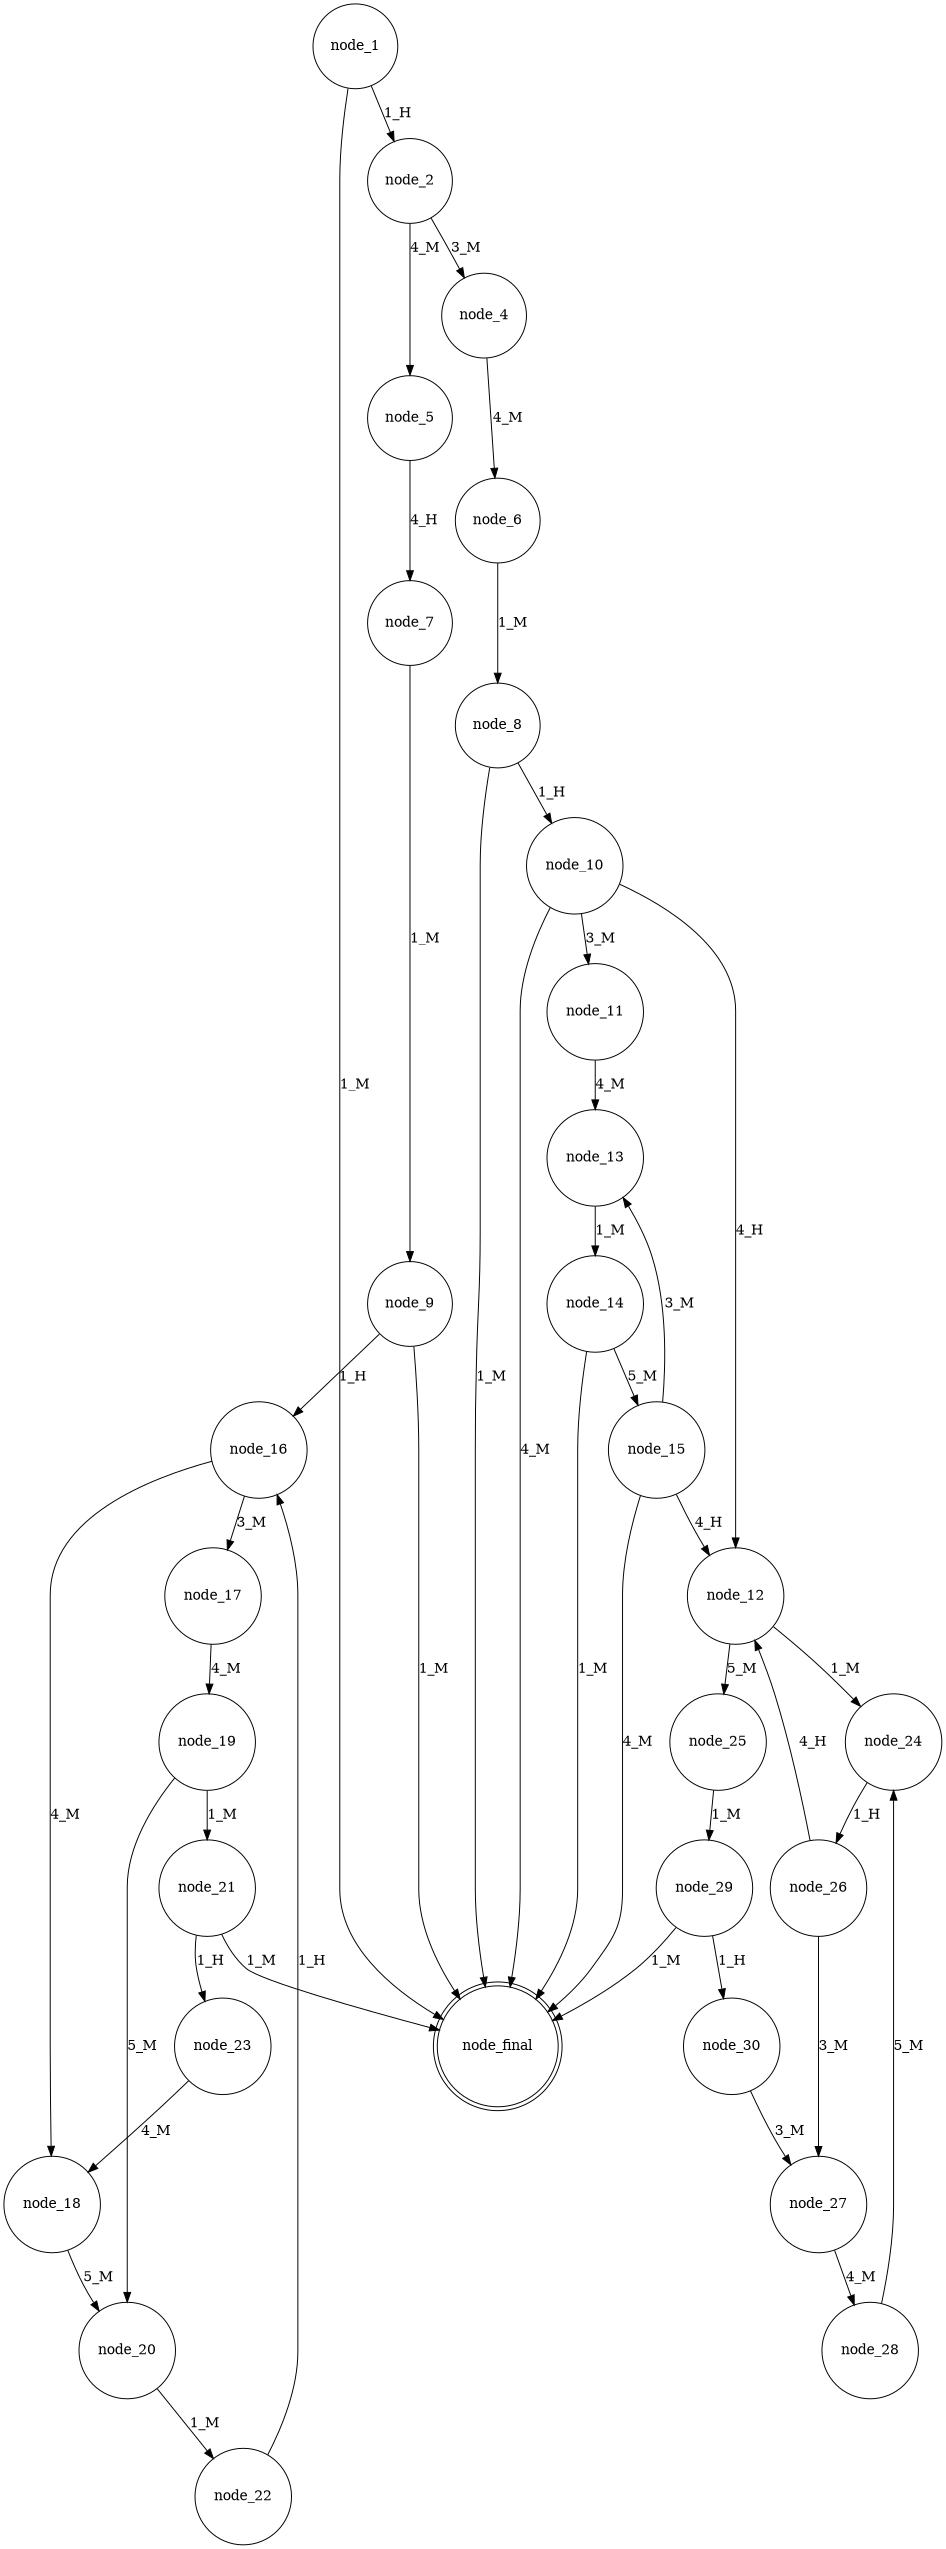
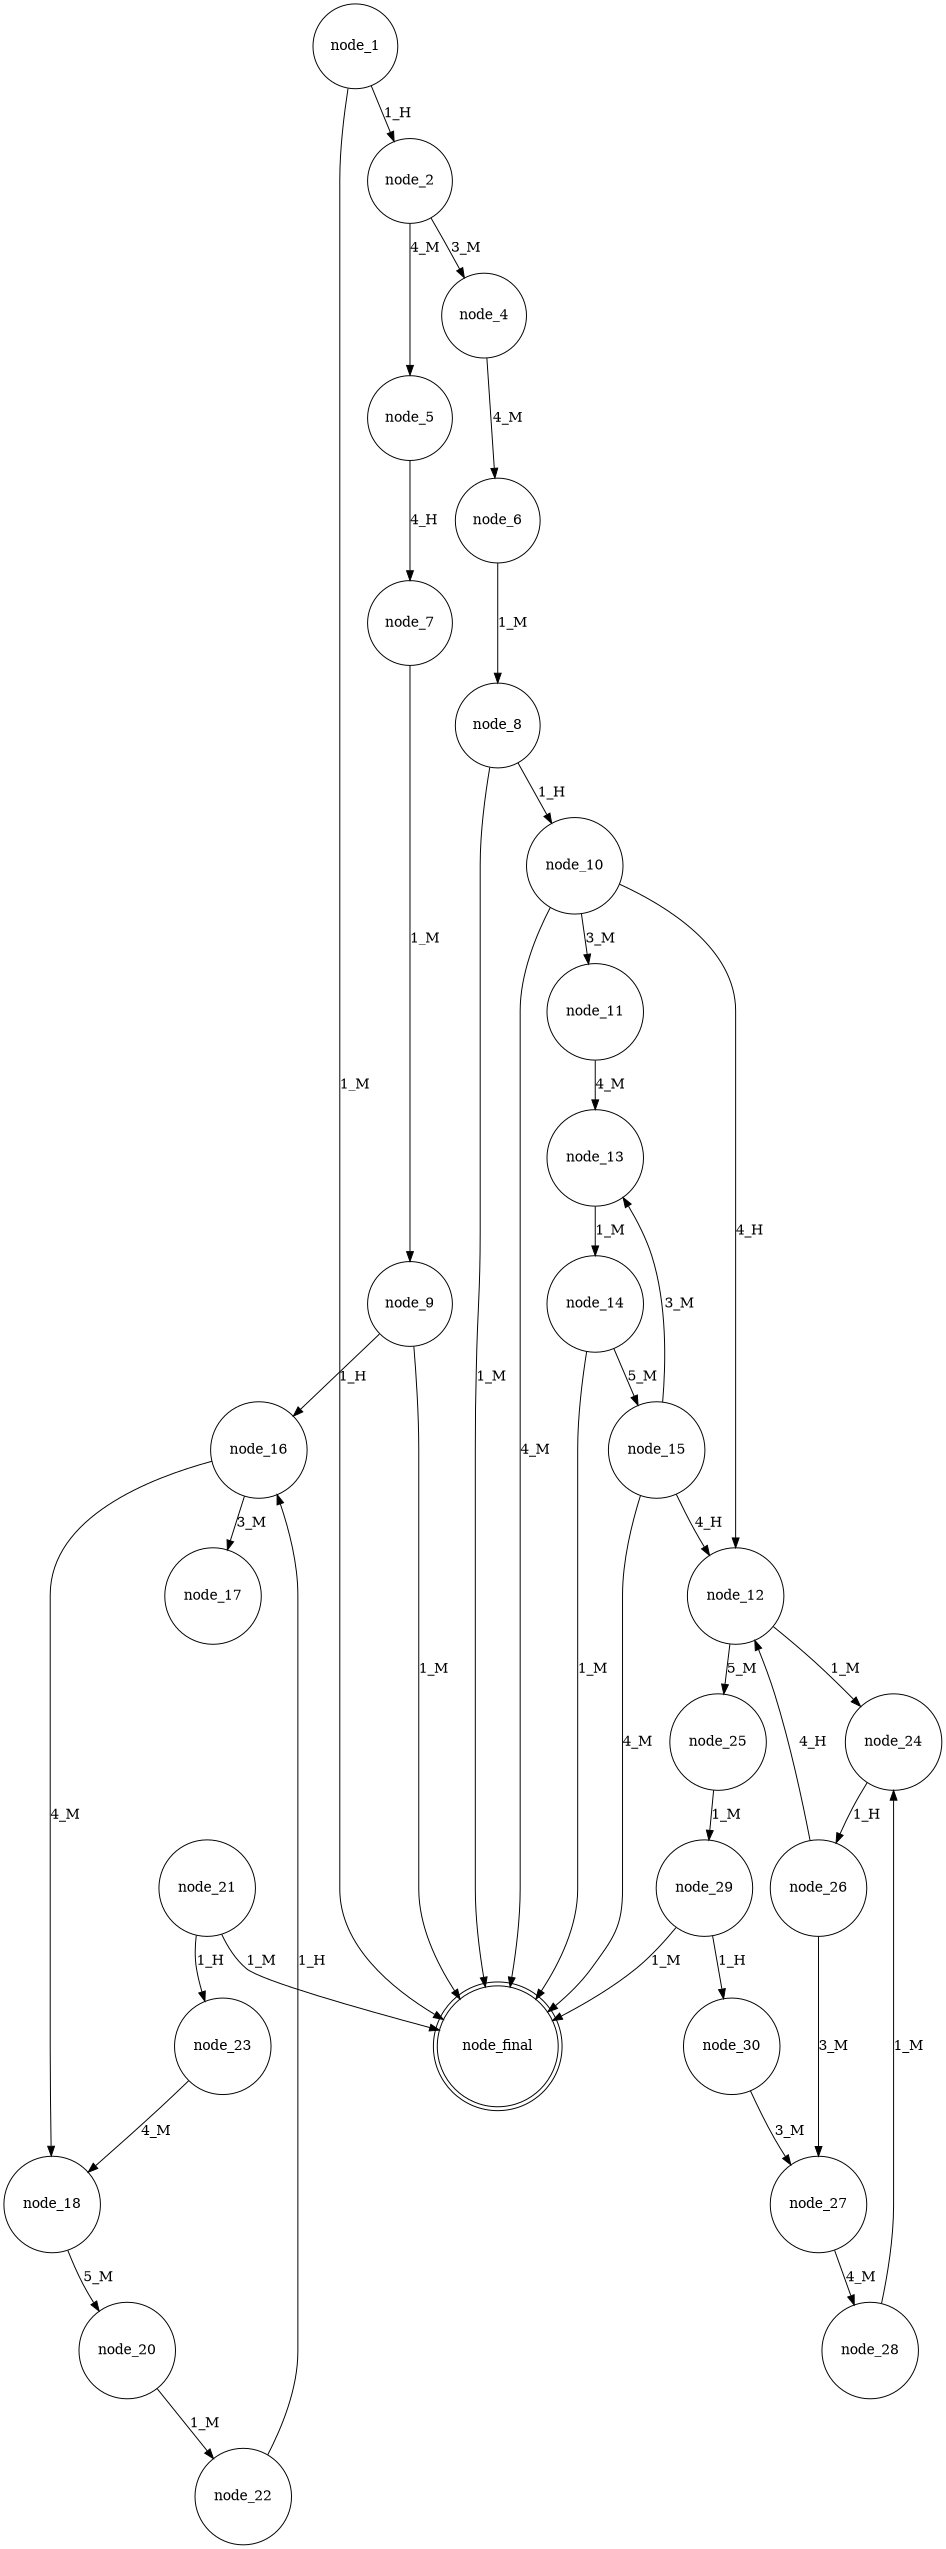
(207, 1742) -> none
(909, 2046) -> (909, 2046)
